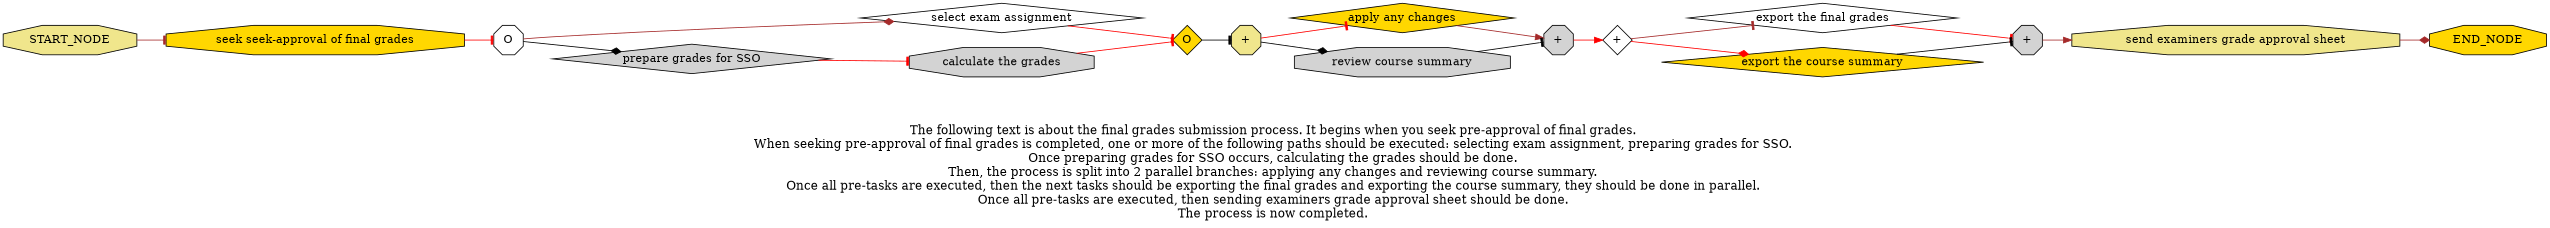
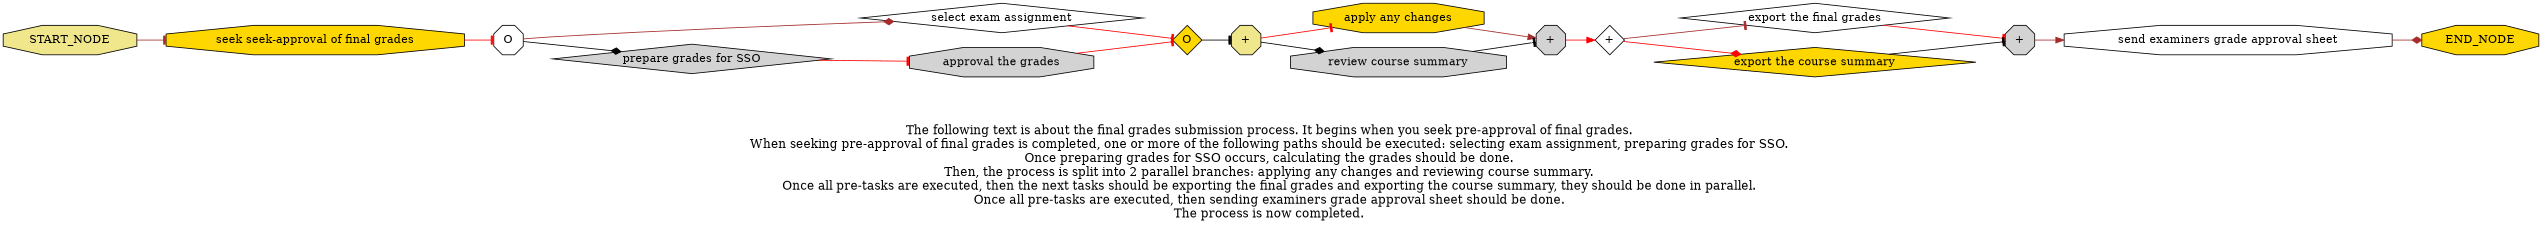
(1402, 18) -> (1399, 18)
(2236, 40) -> (2228, 40)
(1002, 62) -> (1002, 62)
